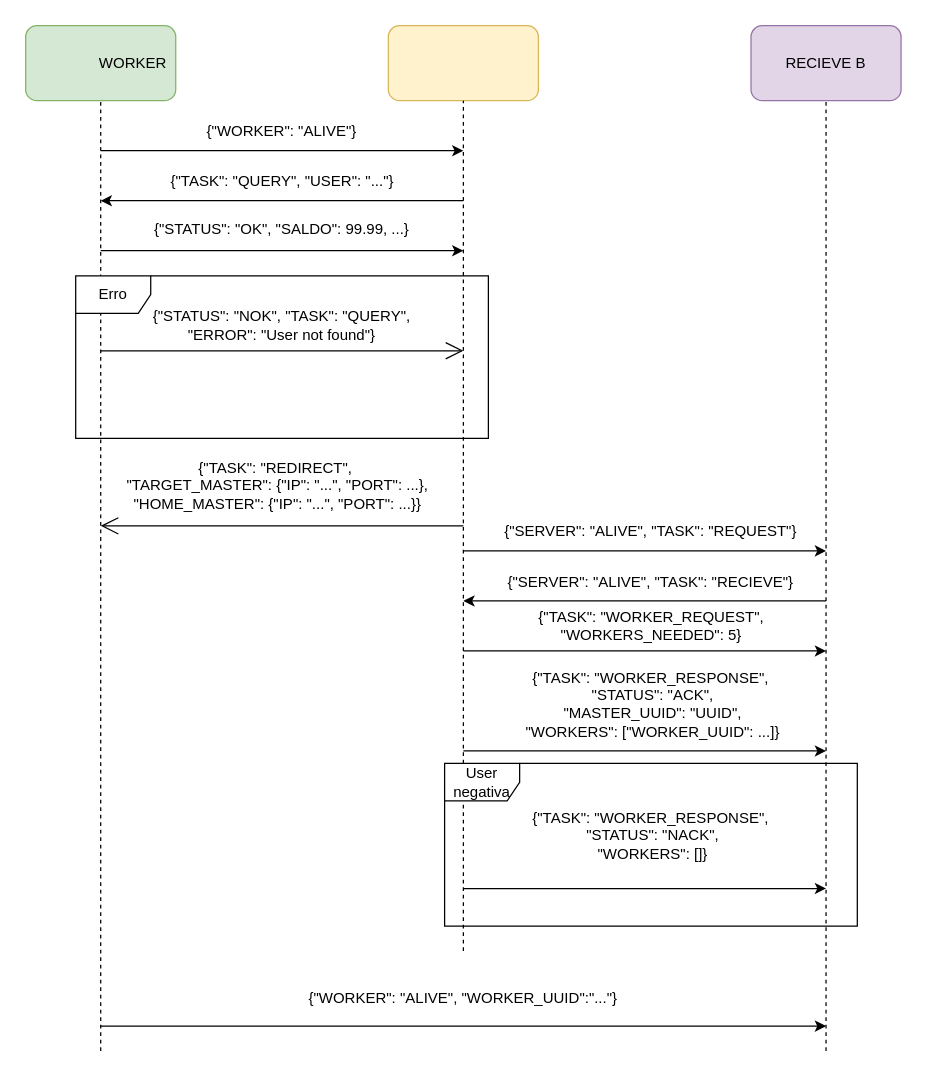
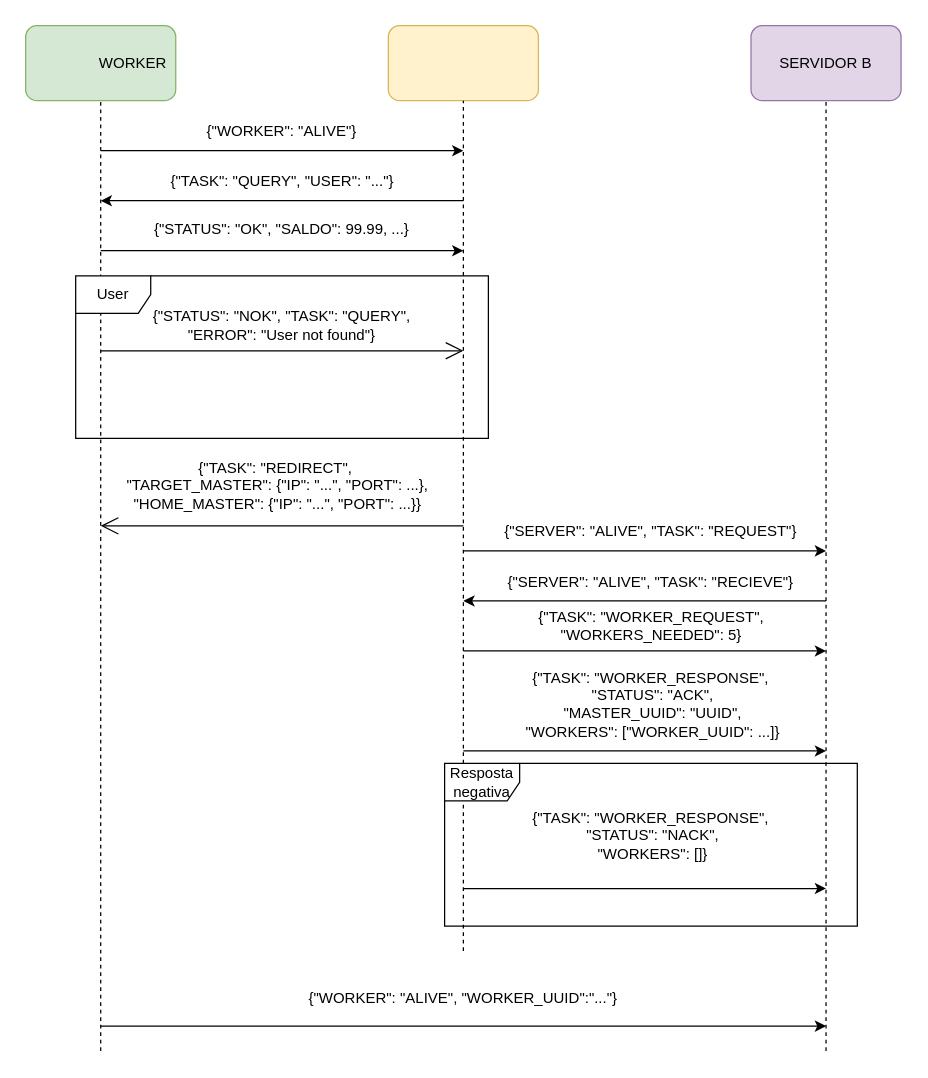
(826, 63) -> (826, 63)
(113, 294) -> (113, 294)
(482, 782) -> (482, 782)
